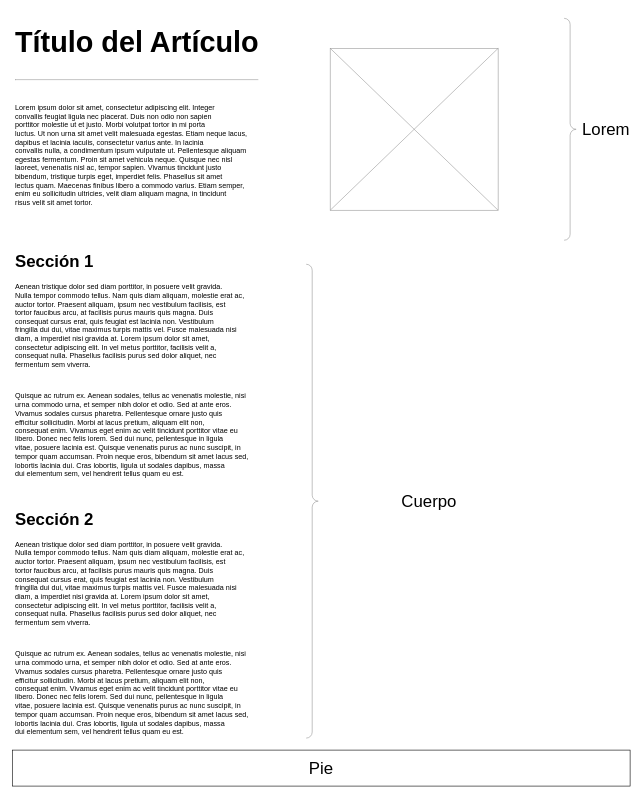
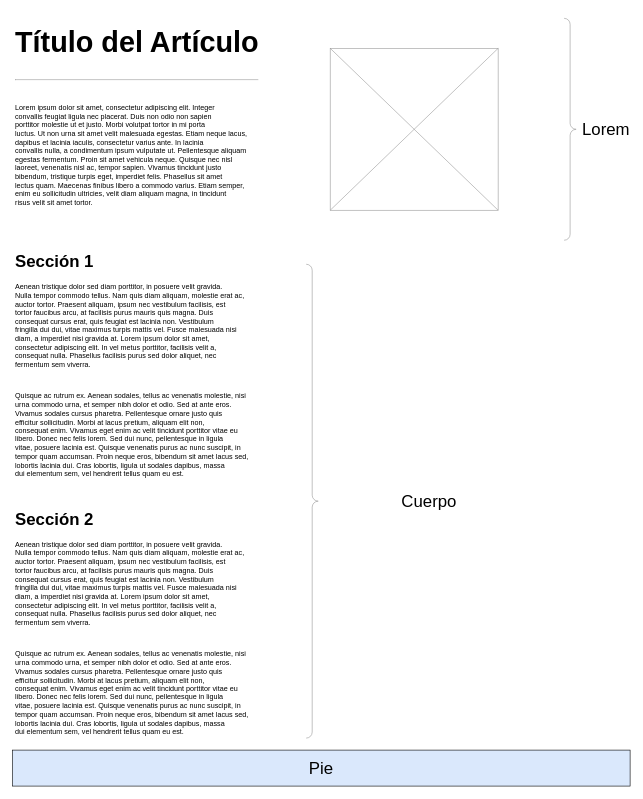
(321, 768) -> (321, 768)
